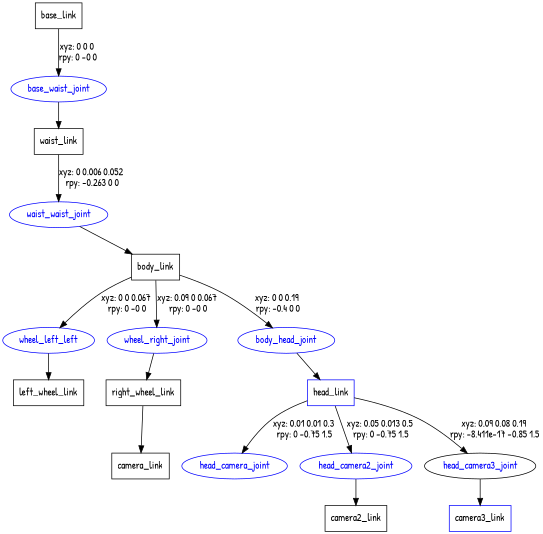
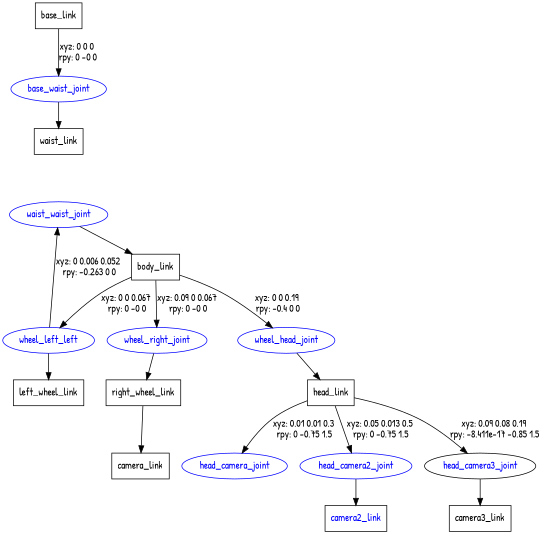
(59, 174) -> (53, 281)
(286, 340) -> (286, 340)
(331, 393) -> (331, 393)
(356, 518) -> (356, 518)
(480, 518) -> (480, 518)
